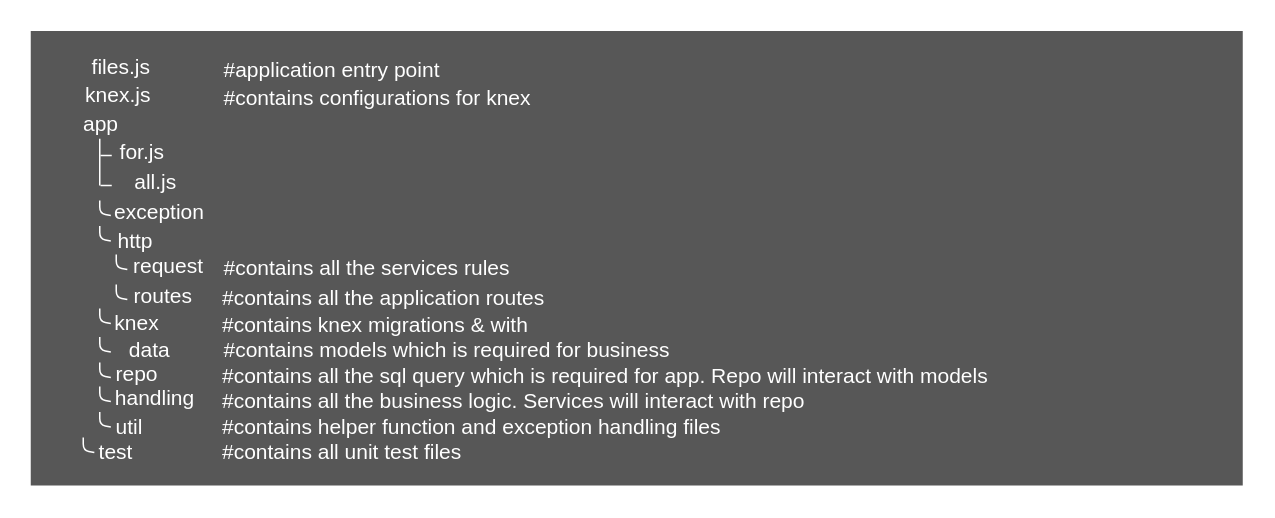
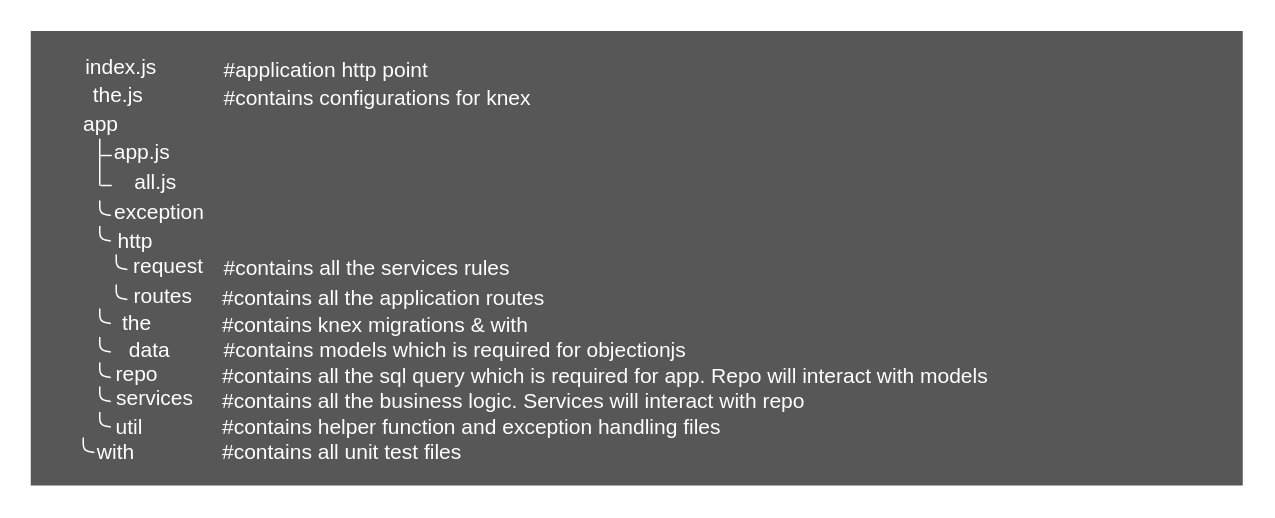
(122, 67) -> (122, 67)
(349, 70) -> (343, 70)
(119, 95) -> (119, 95)
(143, 152) -> (143, 152)
(137, 323) -> (137, 323)
(468, 350) -> (485, 350)
(155, 398) -> (155, 398)
(116, 452) -> (116, 452)
